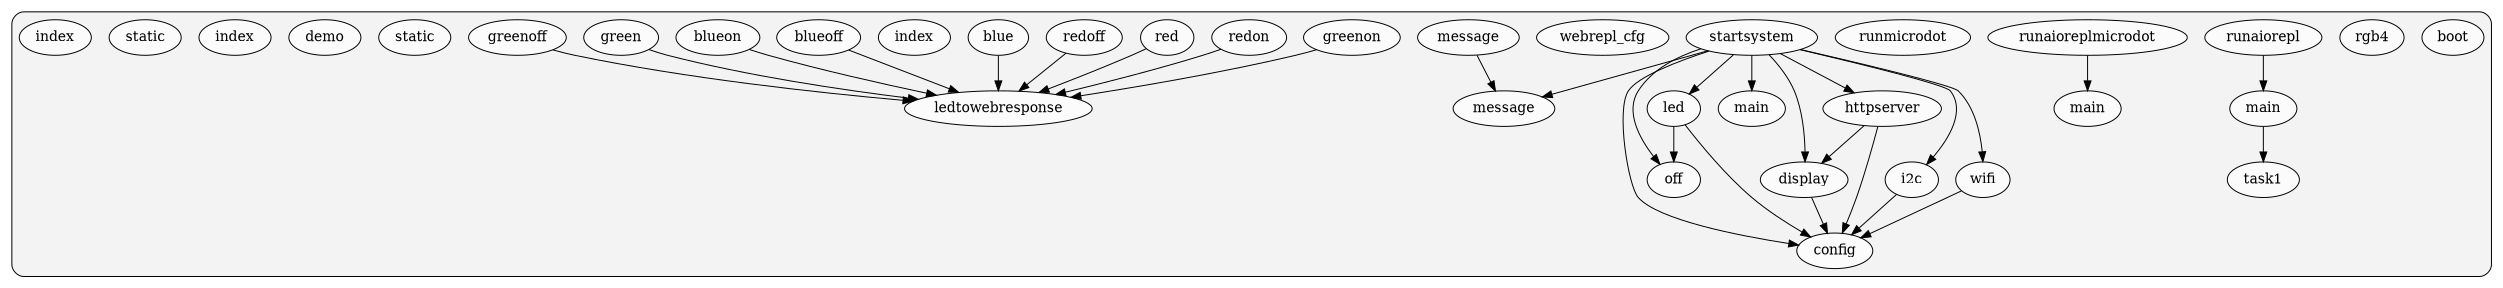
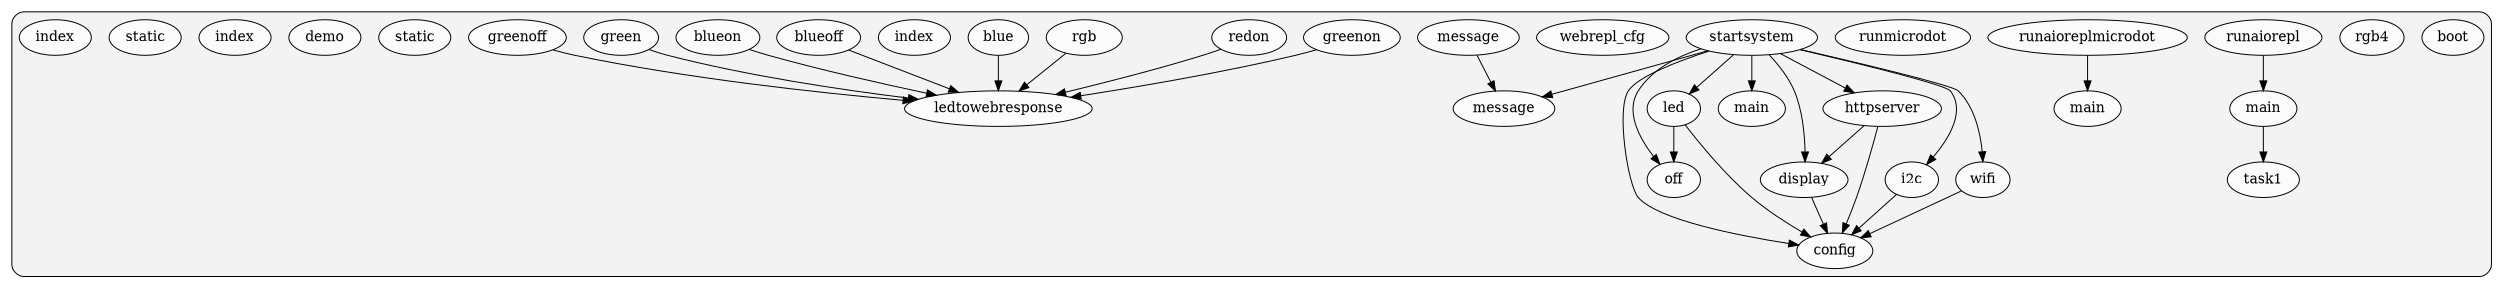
(1084, 38) -> (1084, 38)
(1167, 38) -> none
